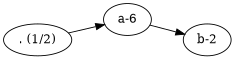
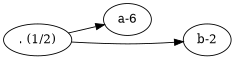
(163, 29) -> (123, 44)
